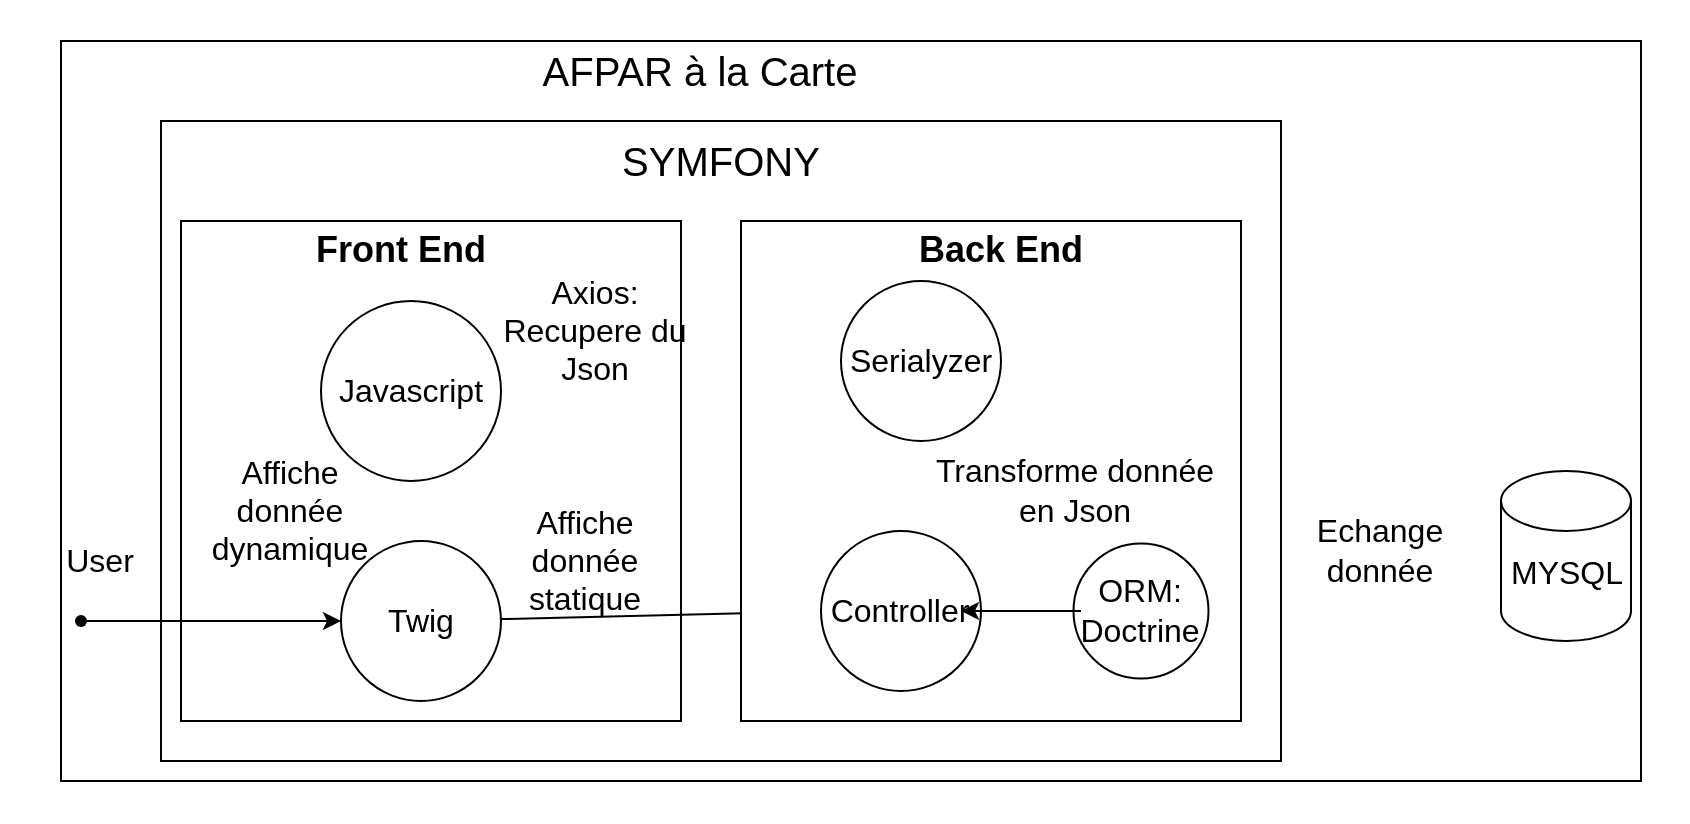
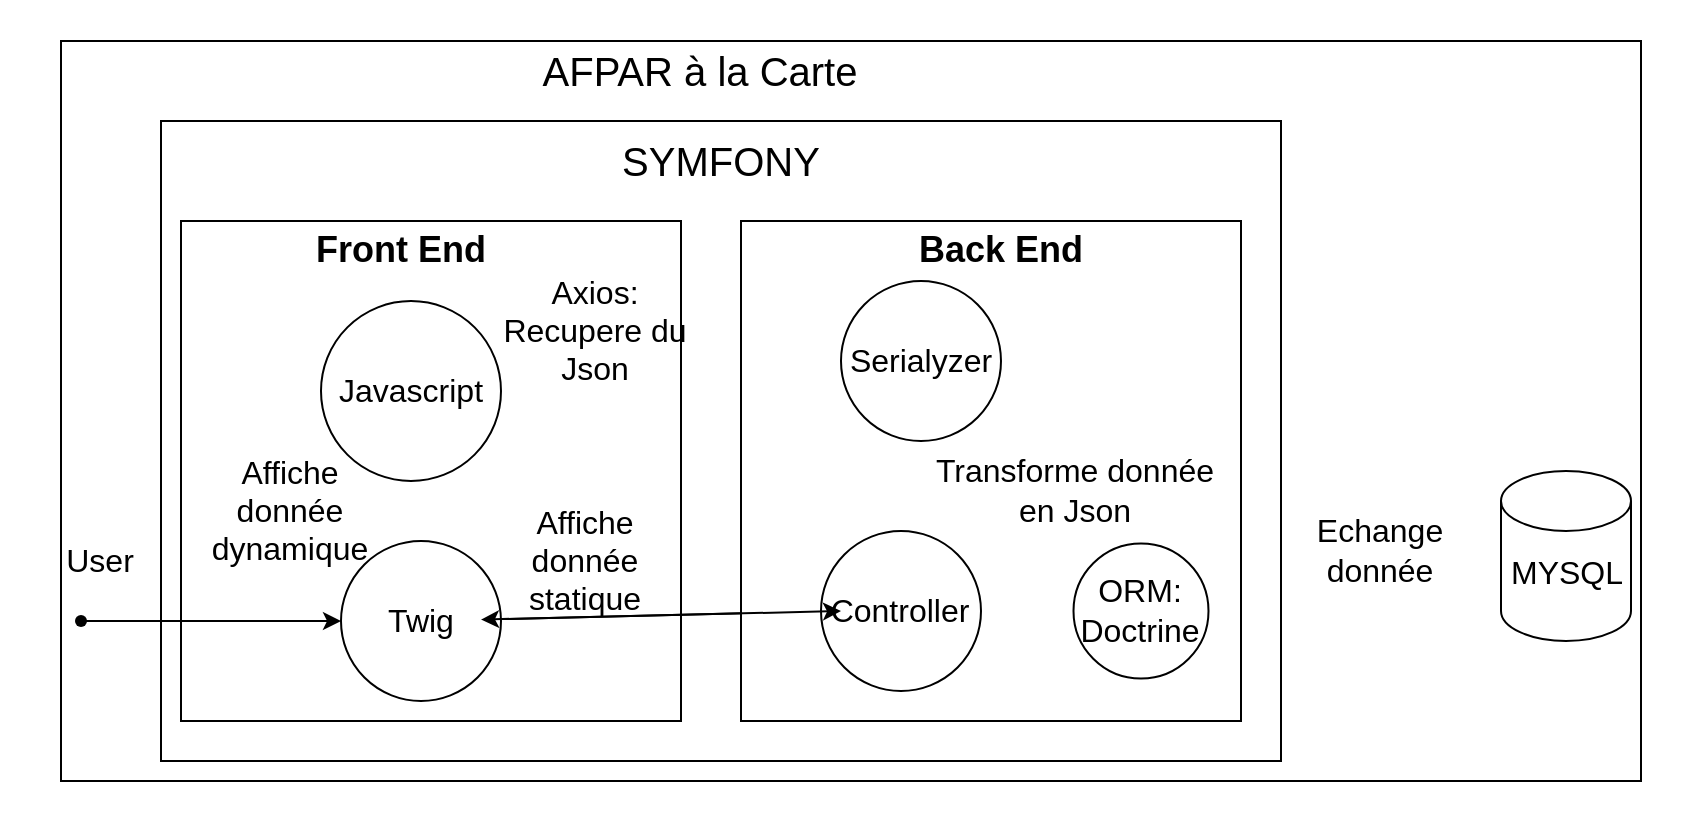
(1028, 611) -> none
none -> (496, 619)
